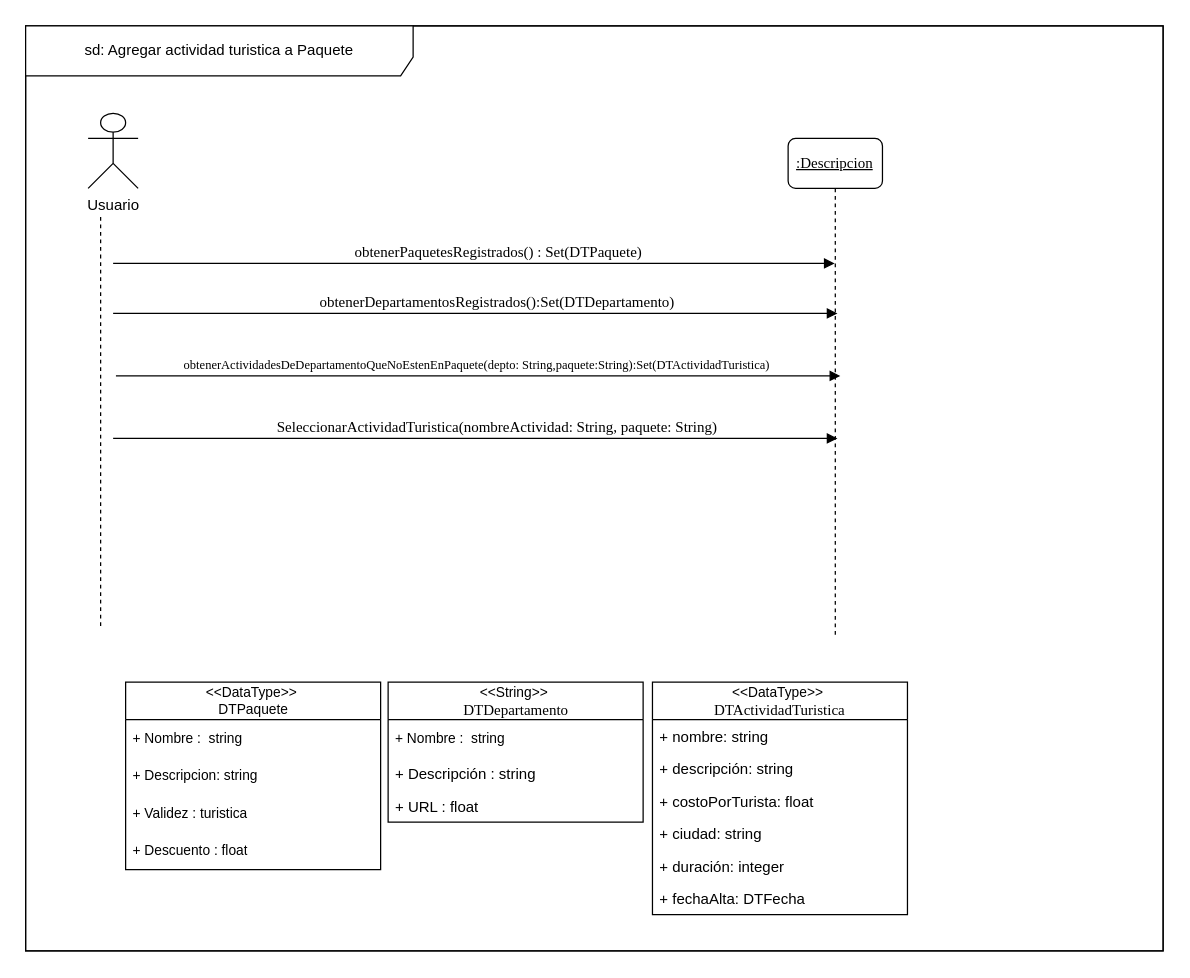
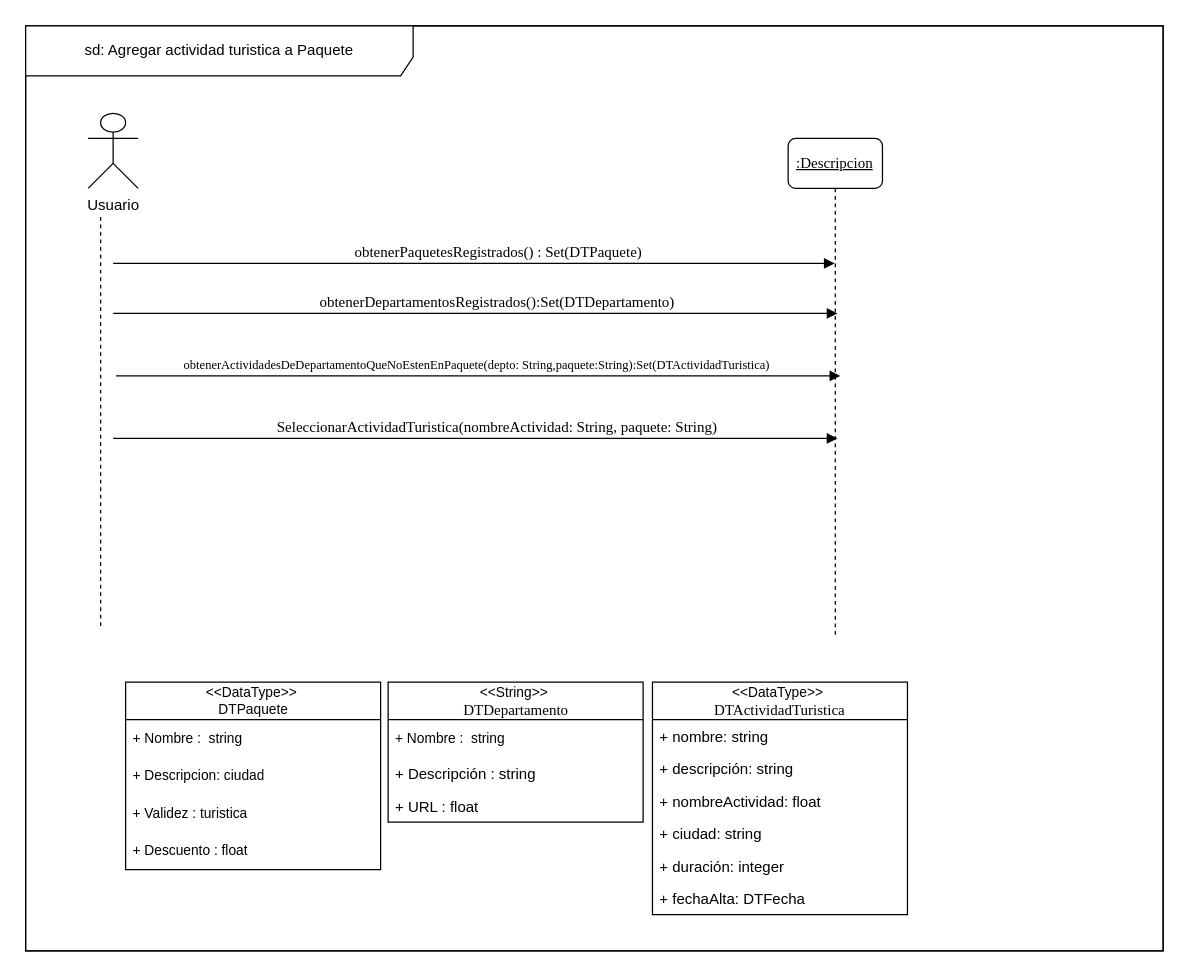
(203, 776) -> (203, 776)
(750, 801) -> (748, 801)
